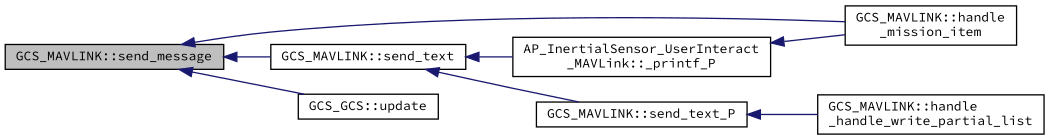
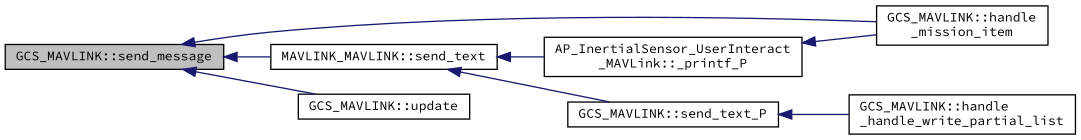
(368, 57) -> (384, 57)
(368, 107) -> (384, 107)
